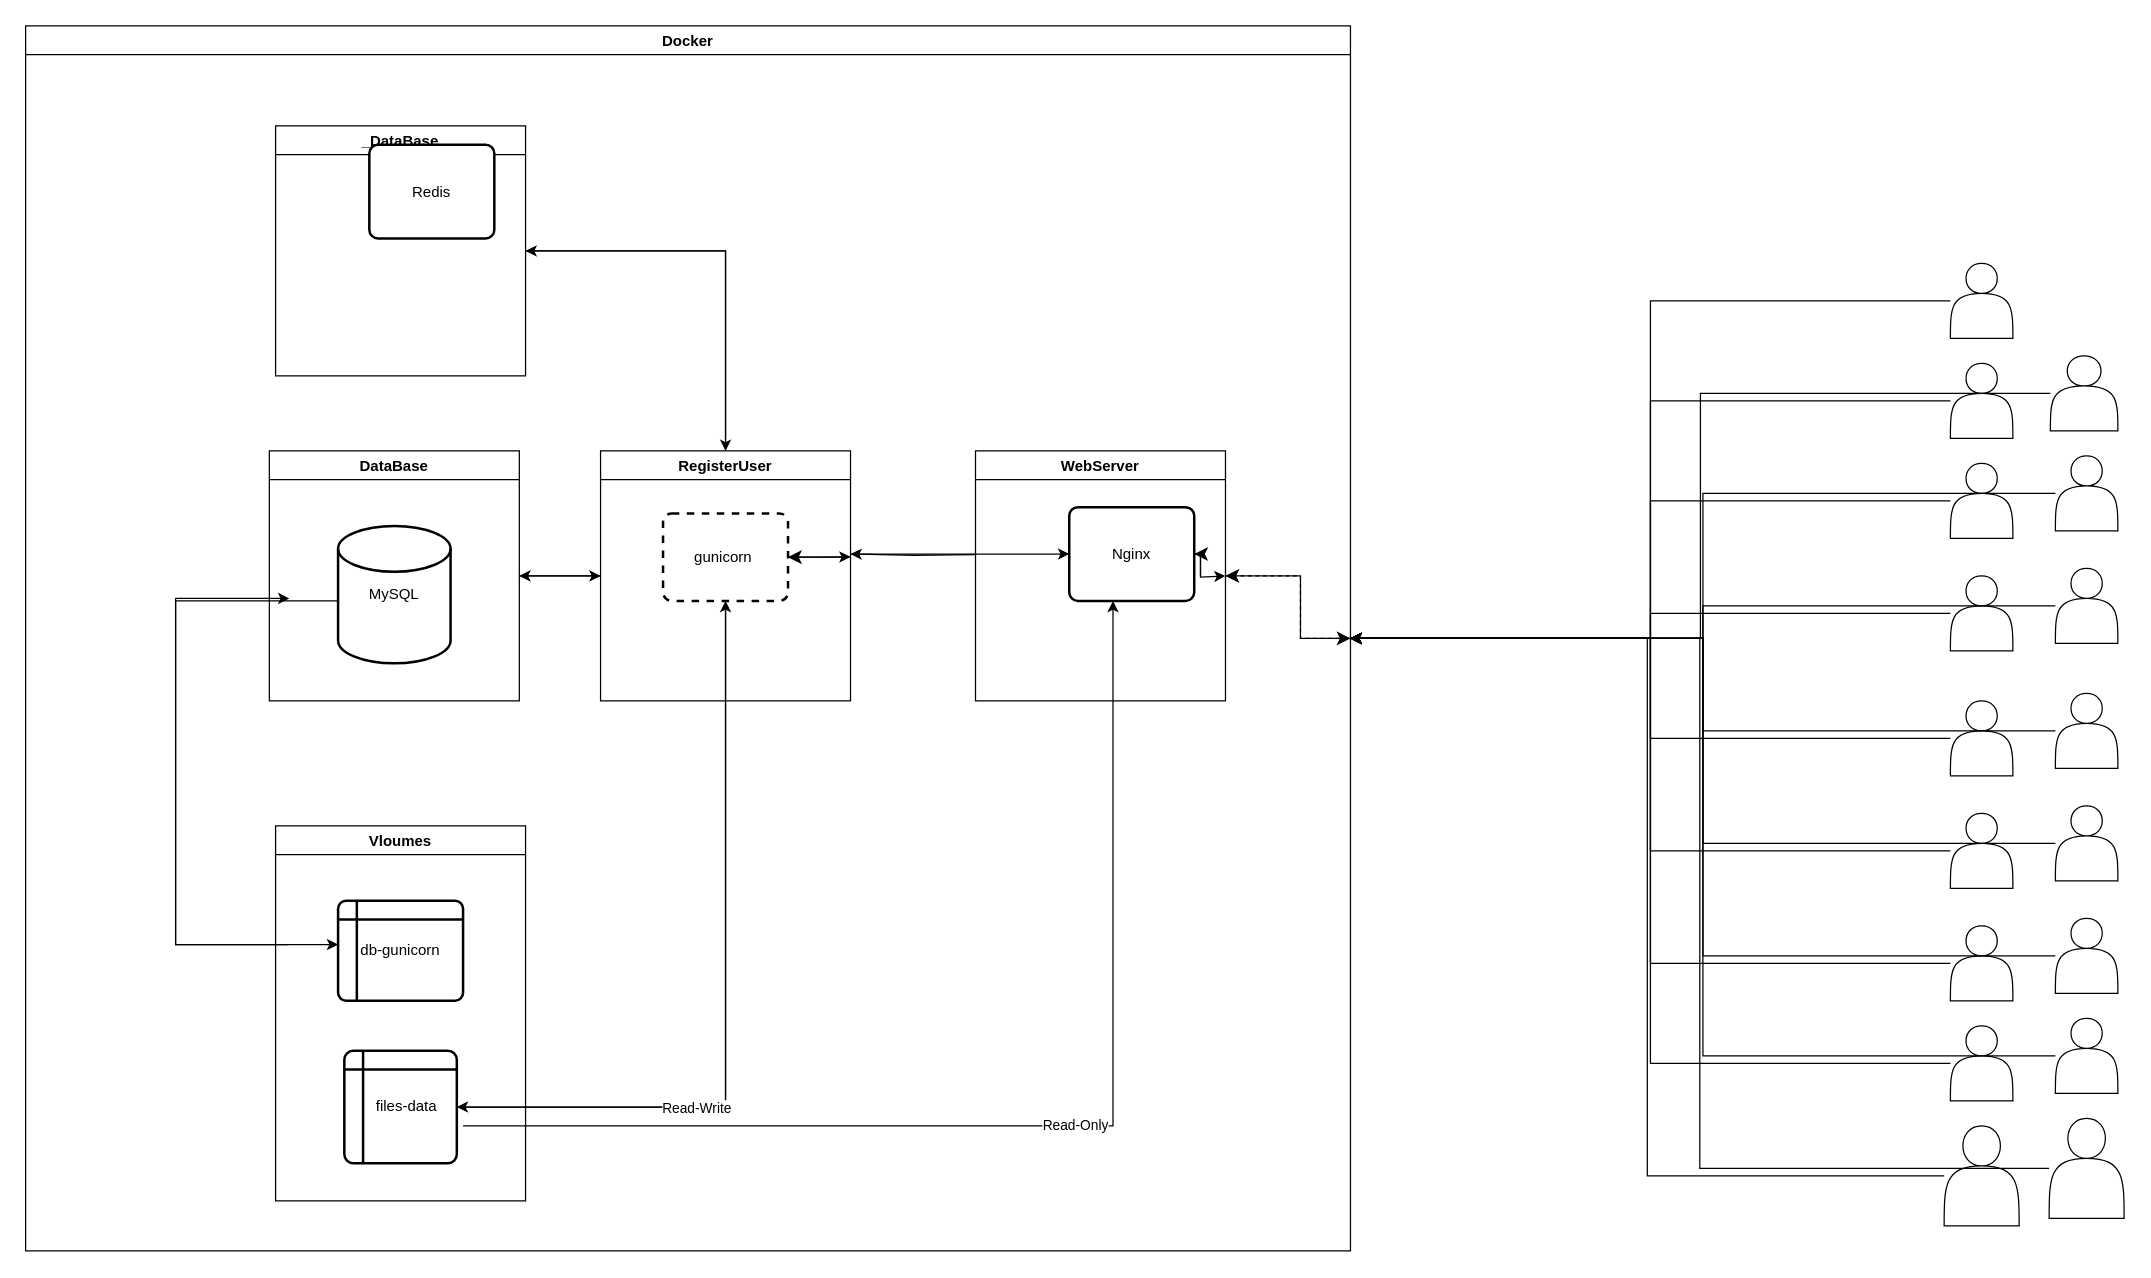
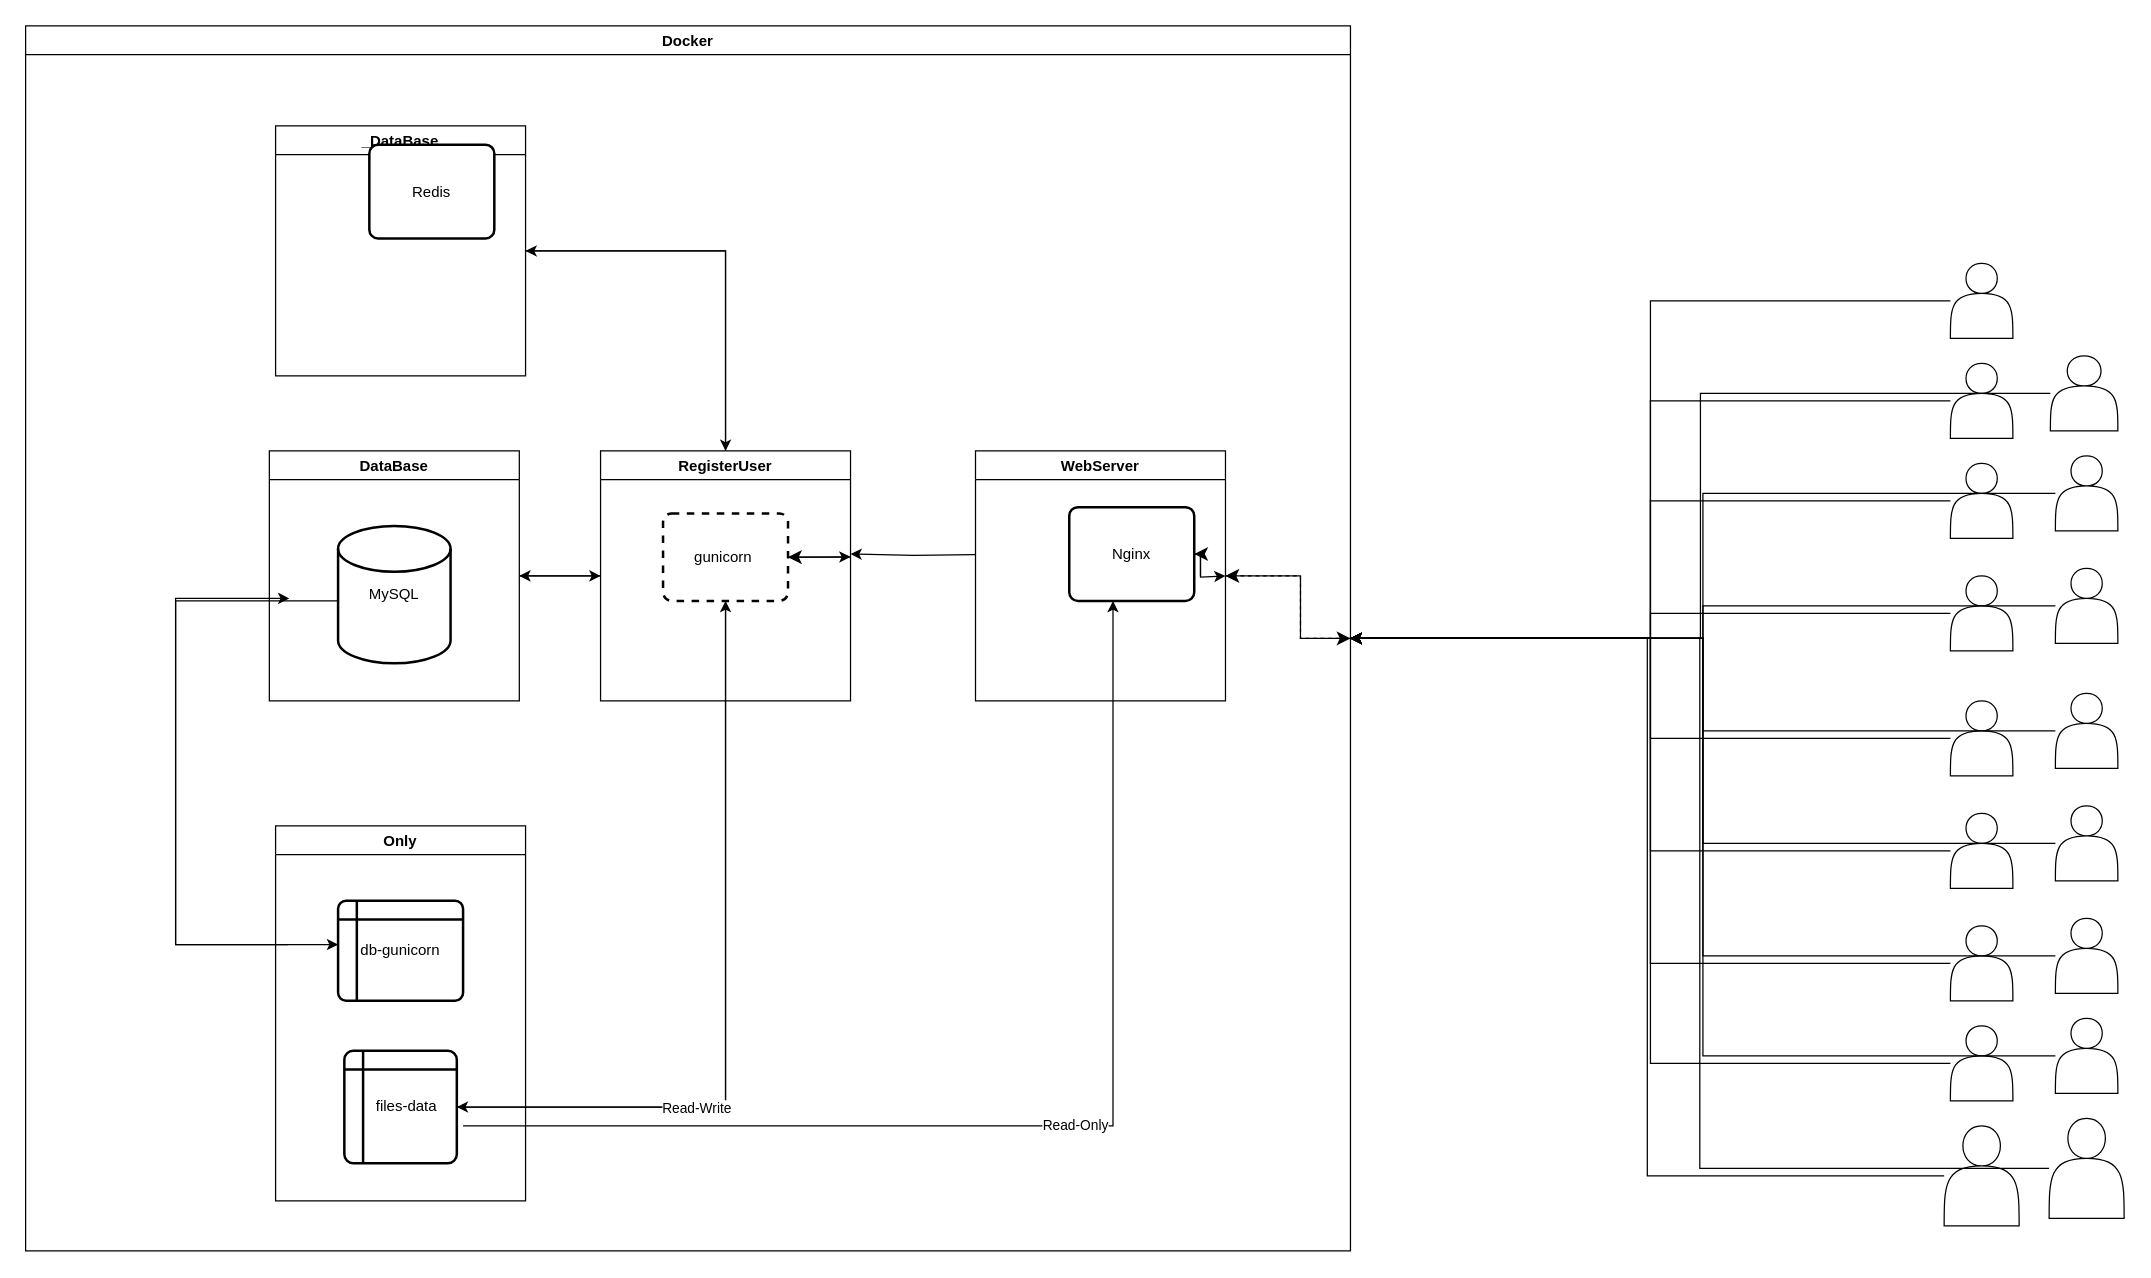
(1019, 554) -> none
(400, 841) -> (400, 841)
